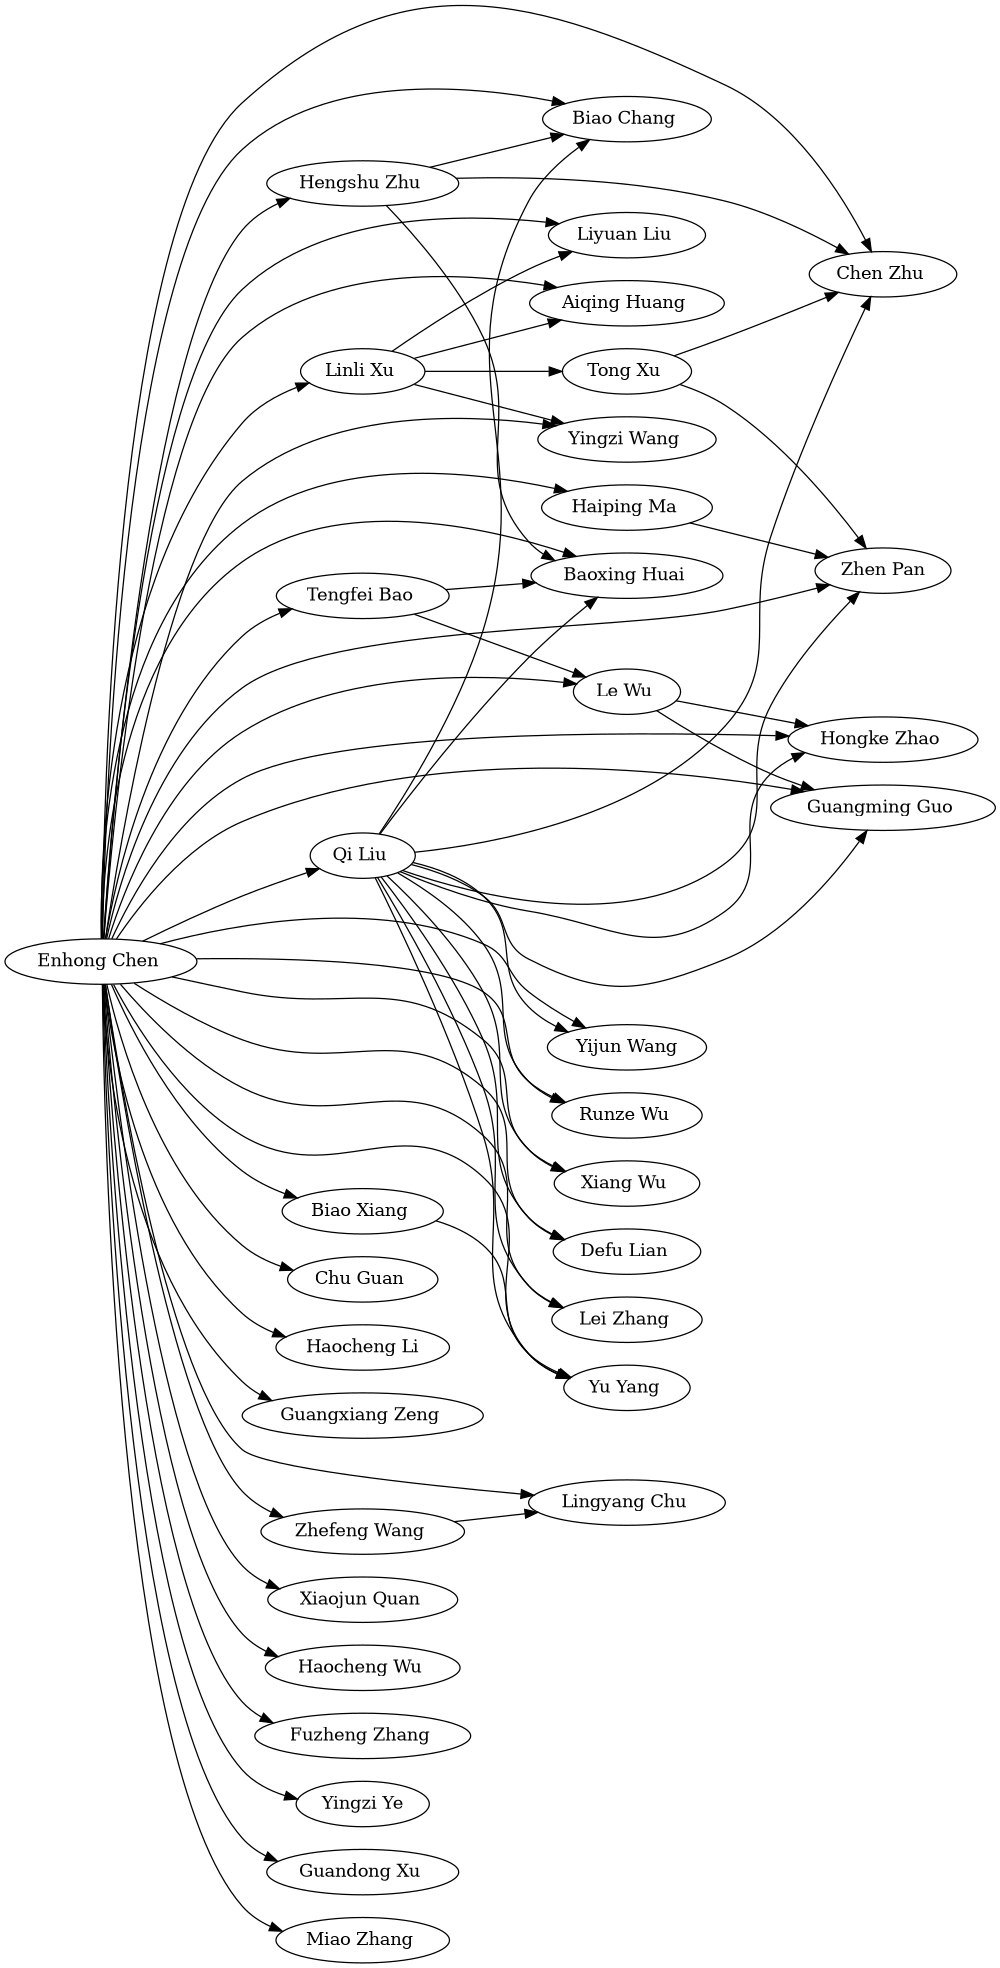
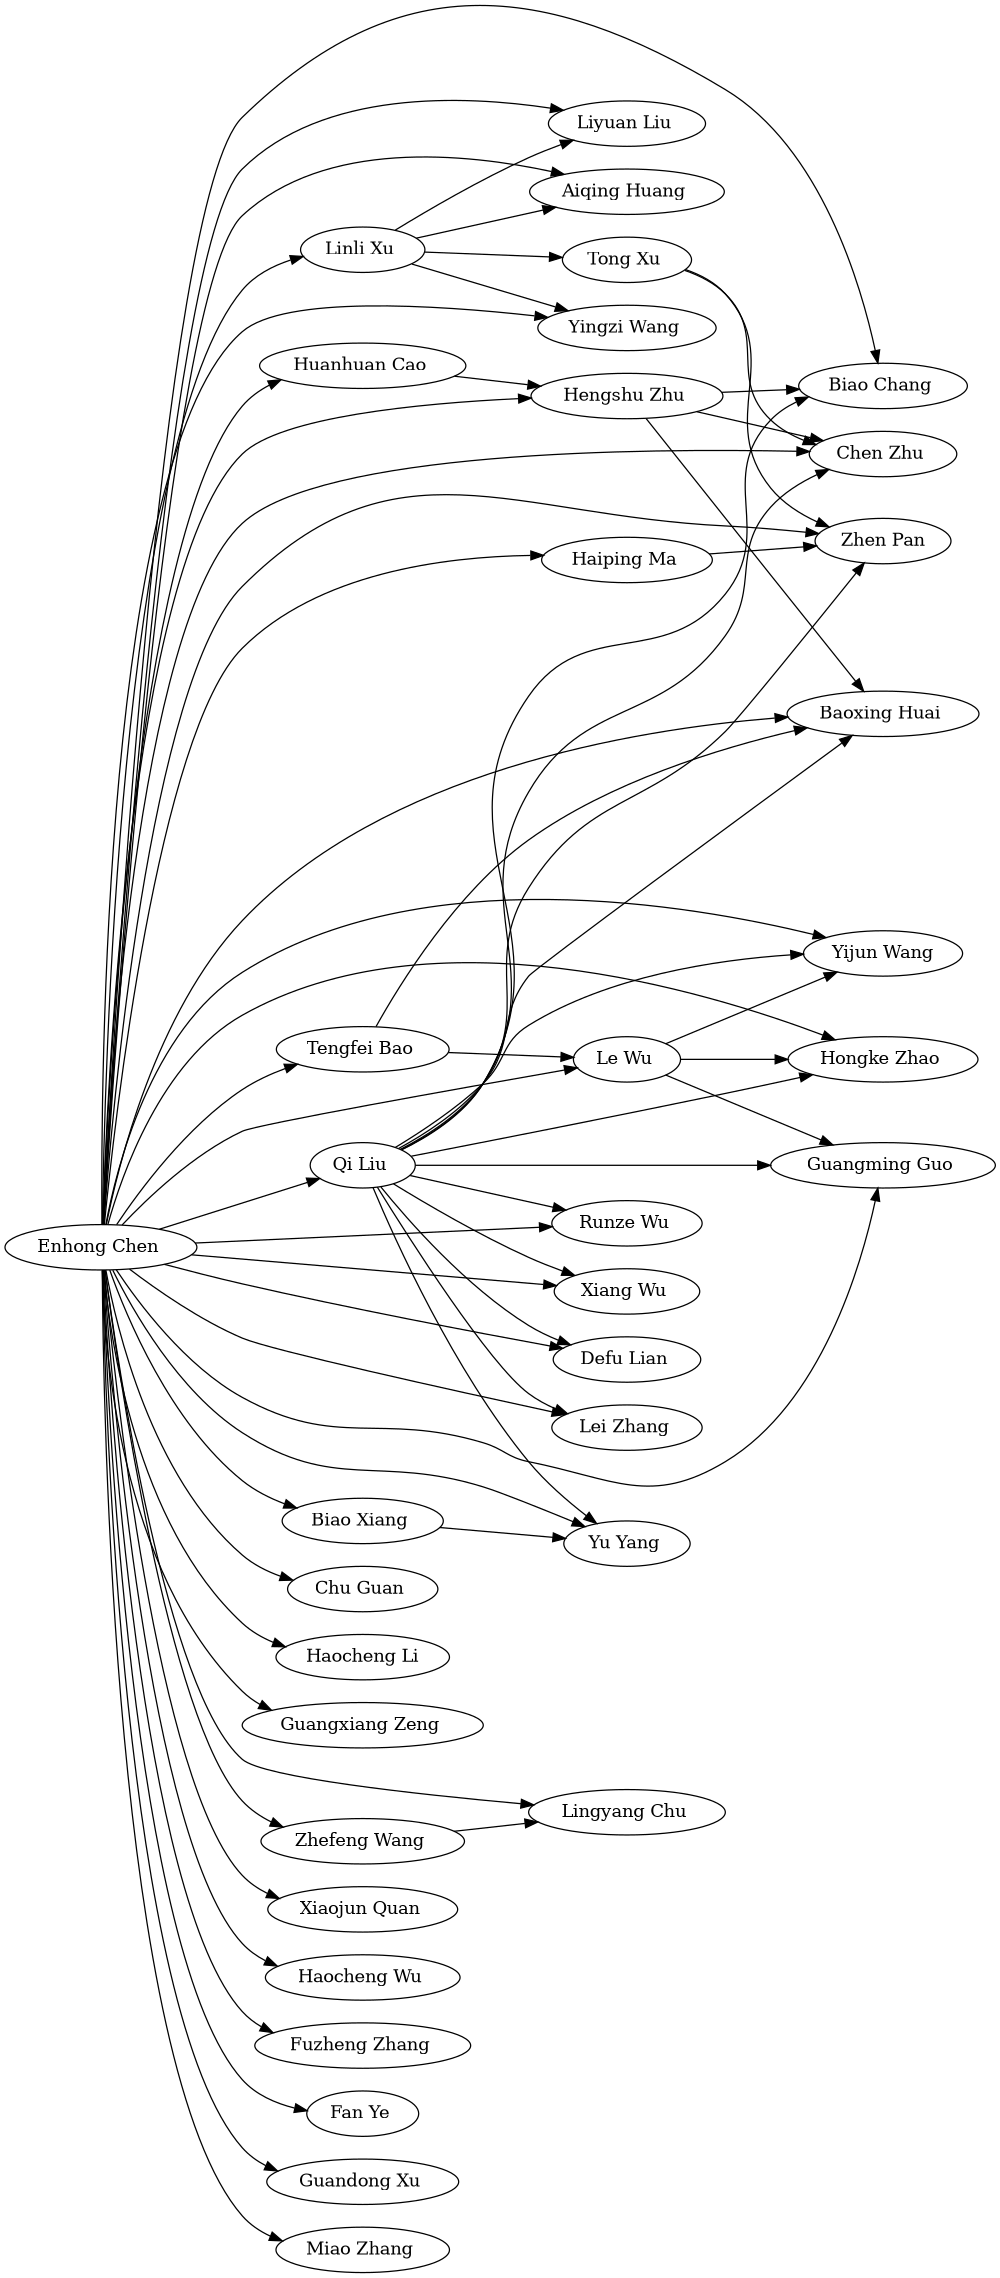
none -> (363, 366)
none -> (733, 1015)
(363, 1804) -> (363, 2114)
